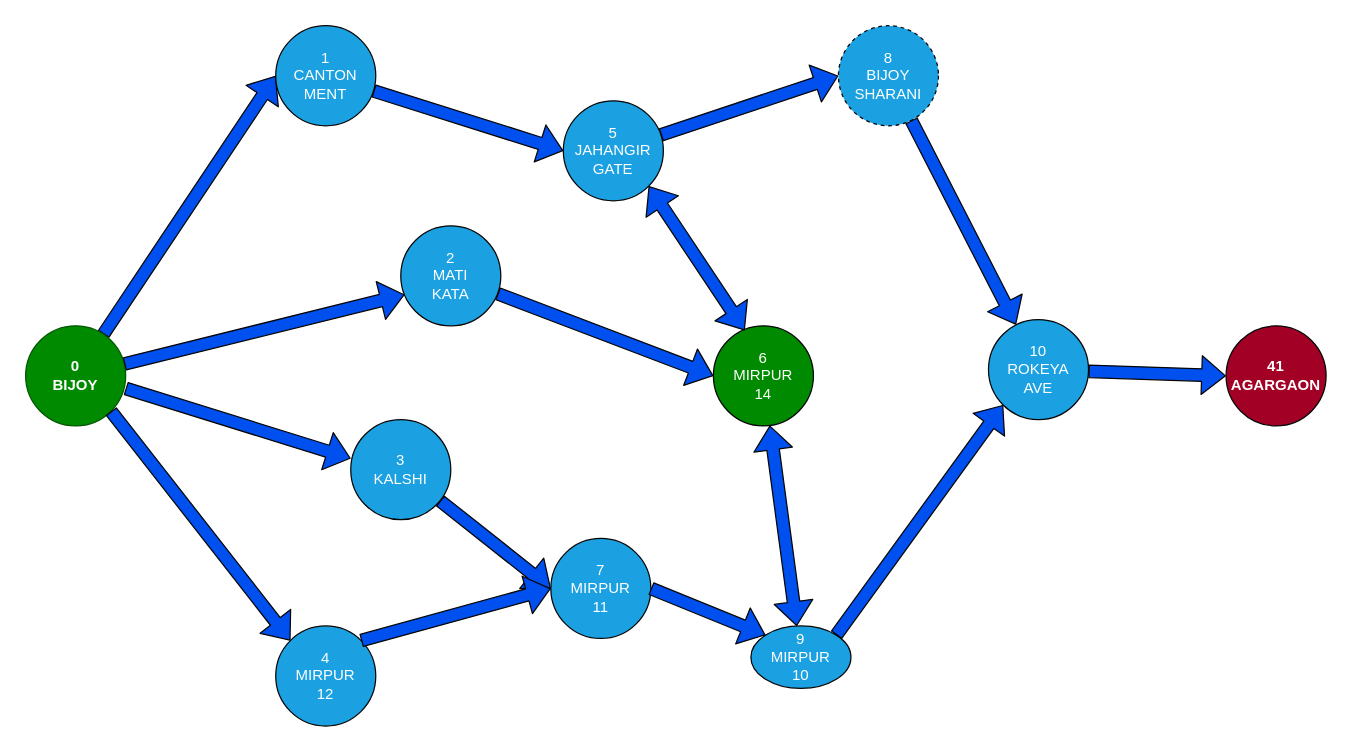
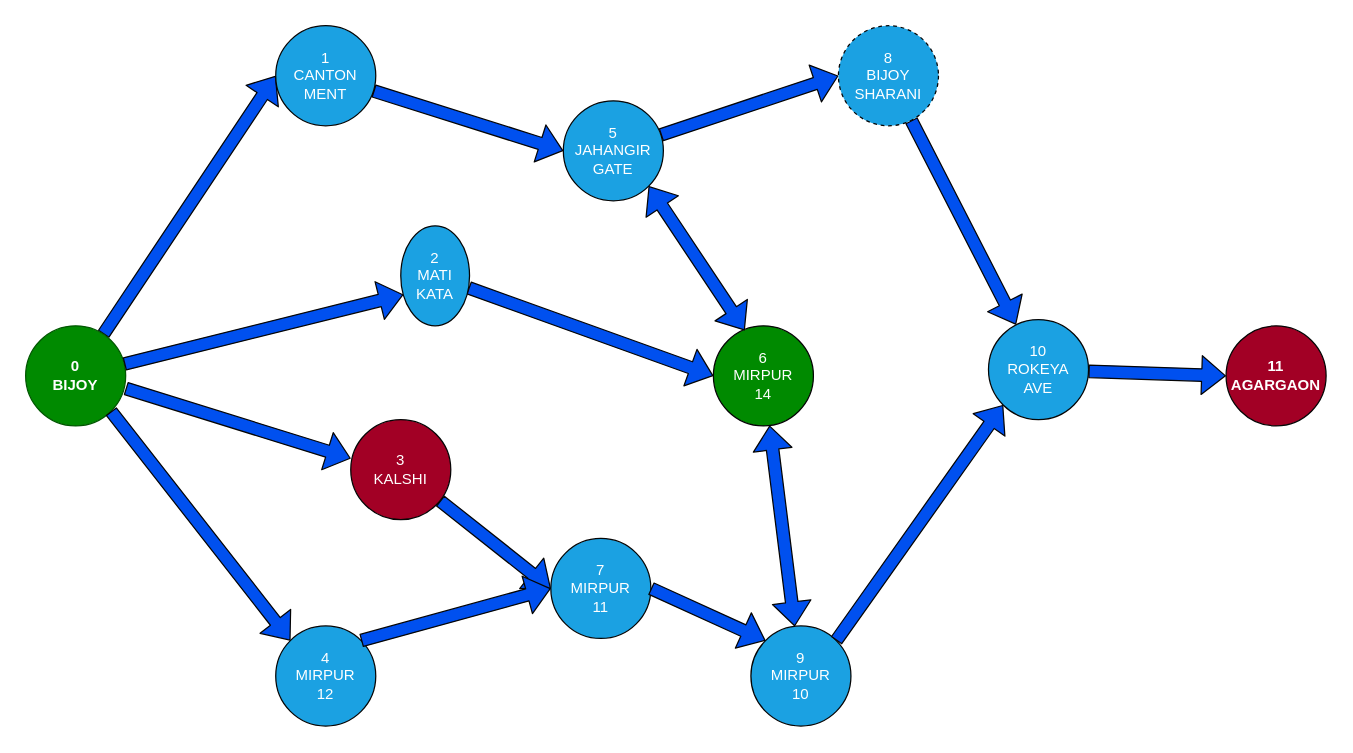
(451, 276) -> (435, 276)
(1276, 376) -> (1276, 376)
(401, 469) -> (401, 469)
(801, 657) -> (801, 676)
